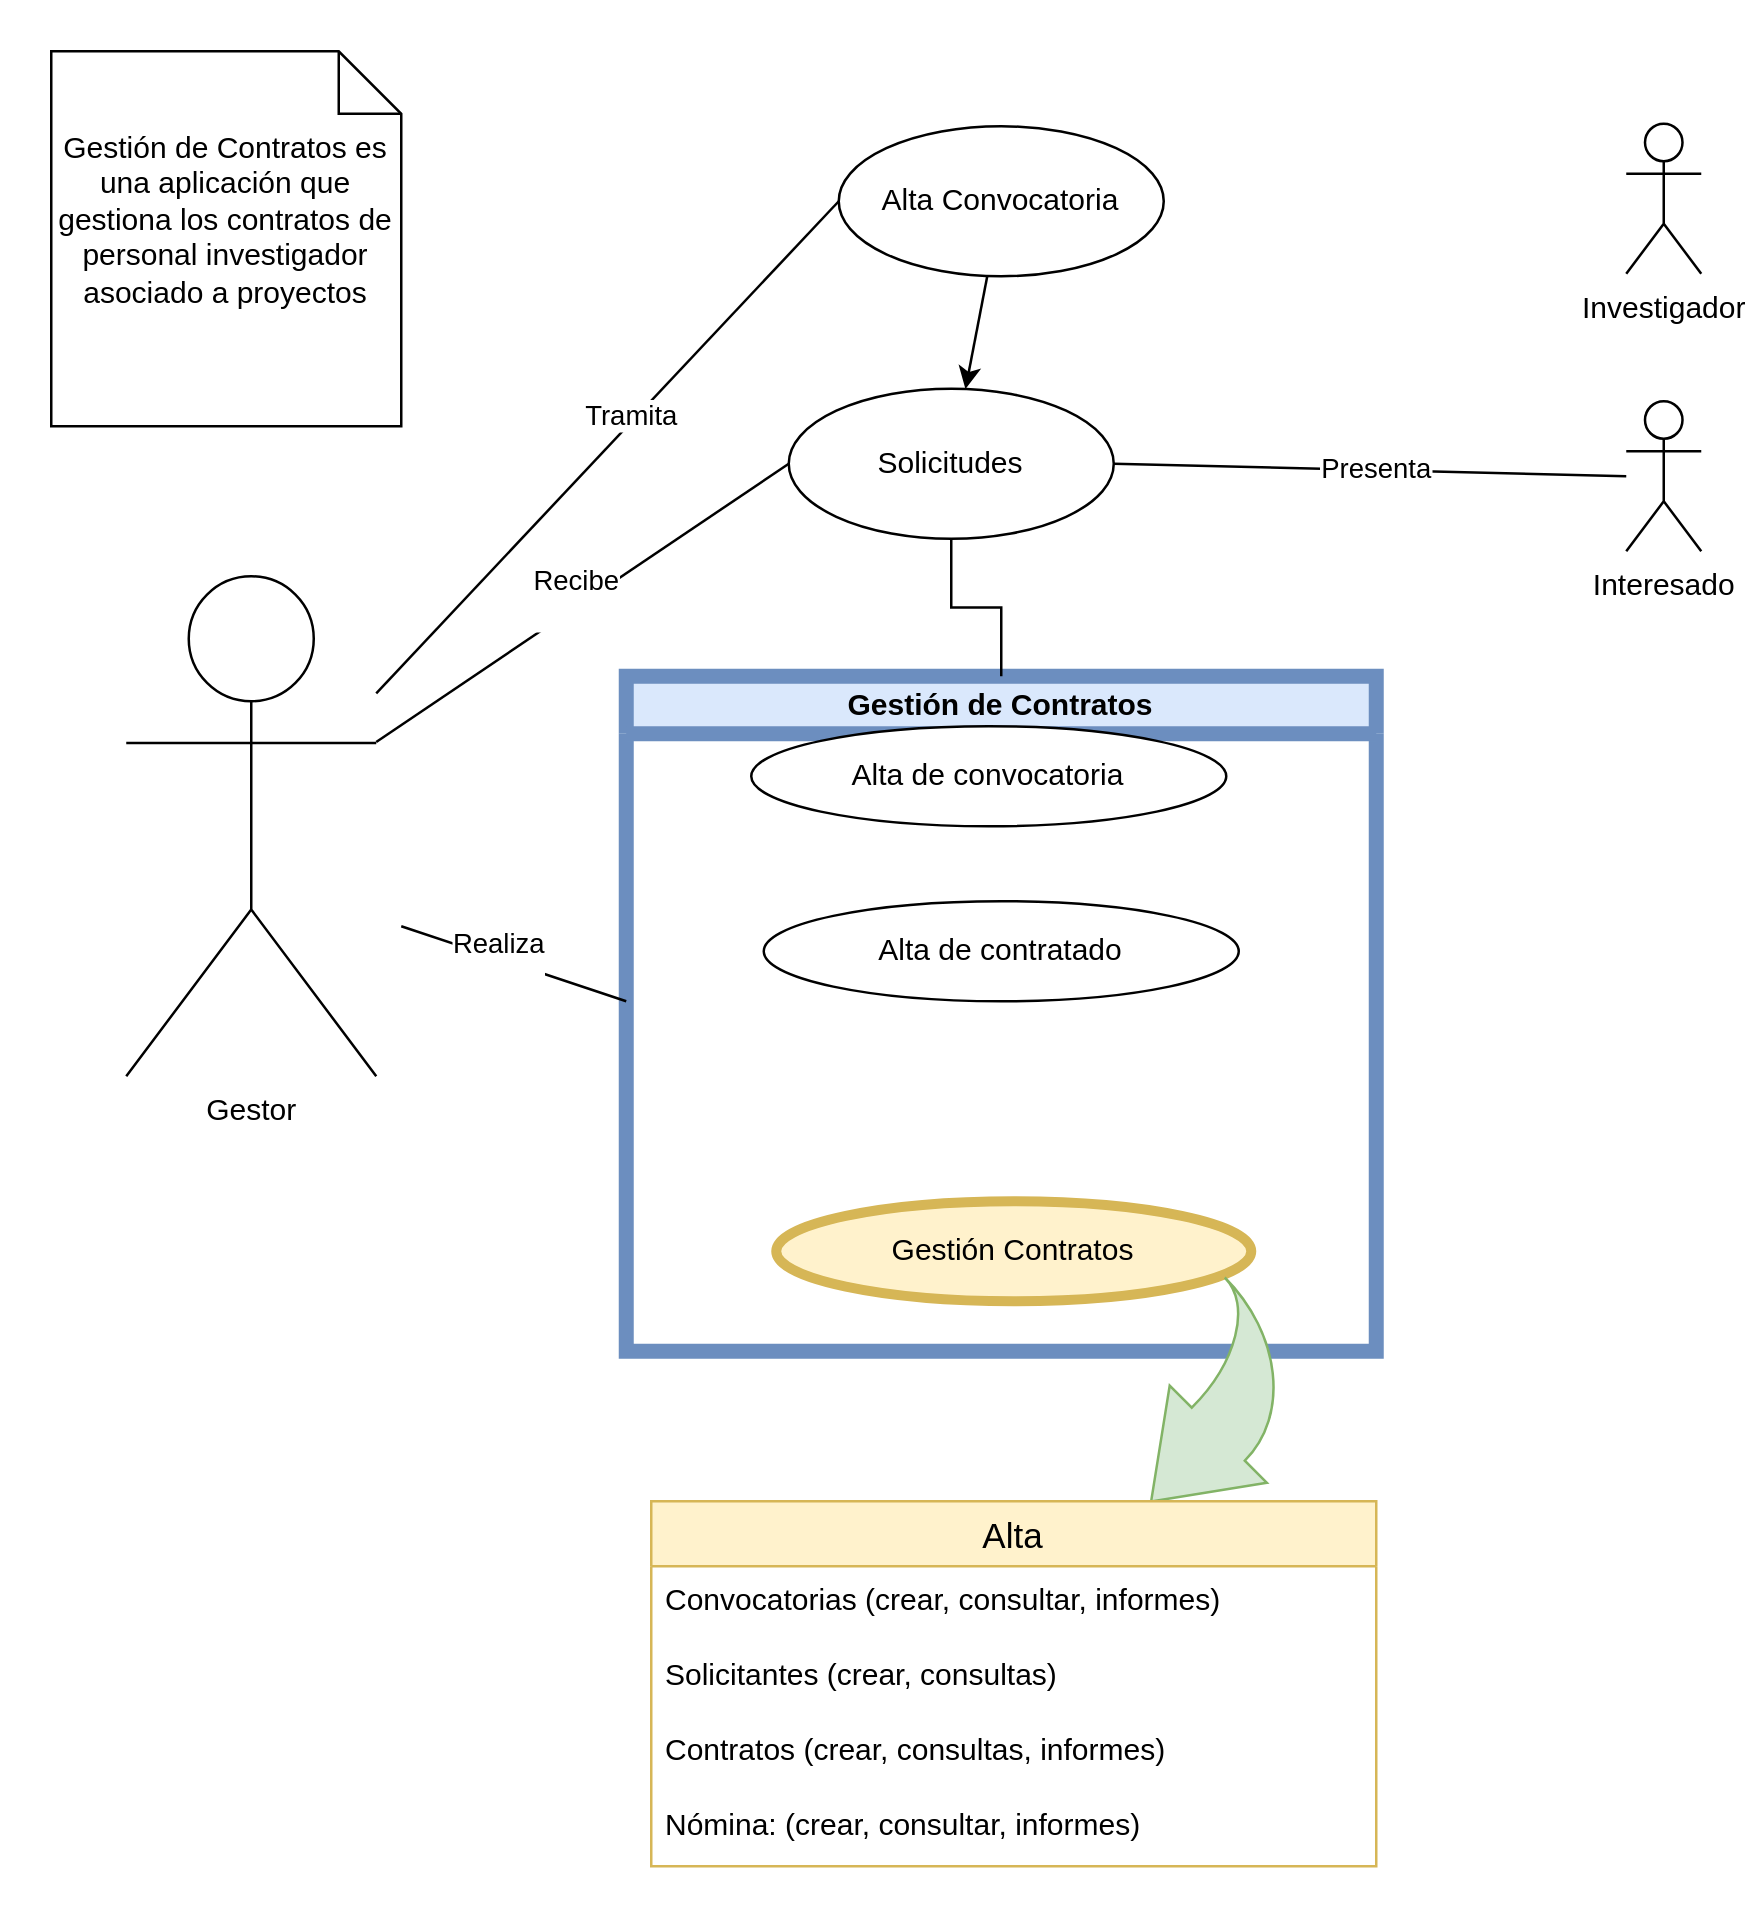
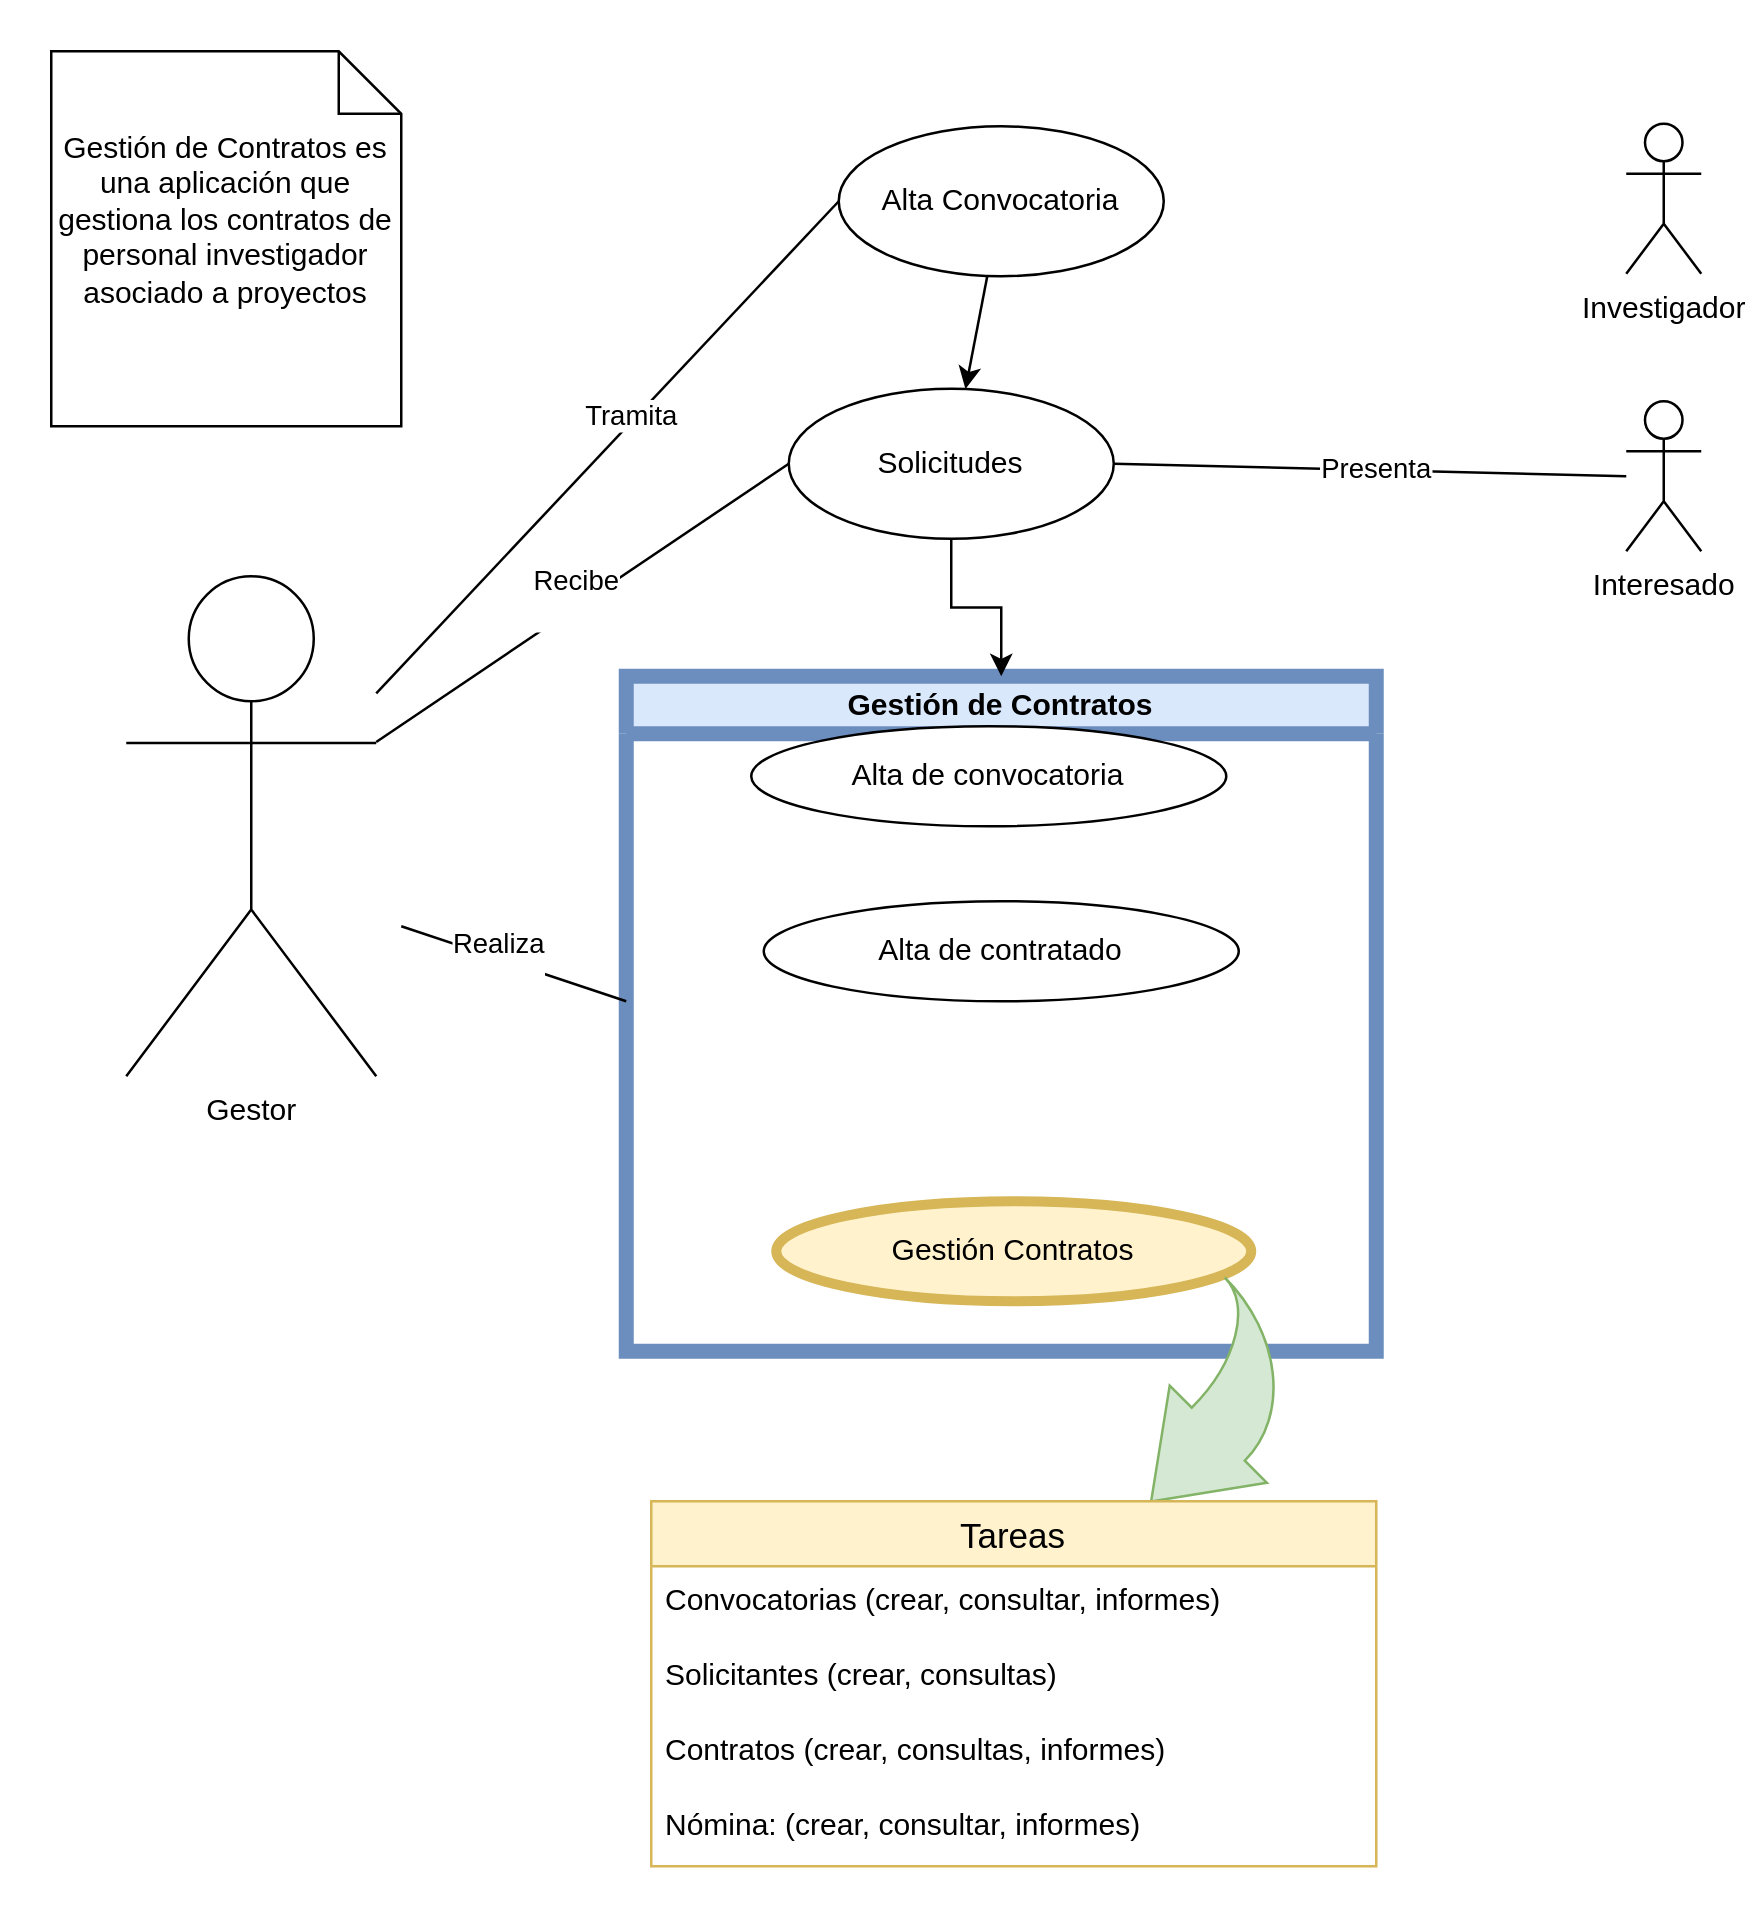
(1001, 666) -> (1001, 658)
(1013, 1536) -> (1013, 1536)
